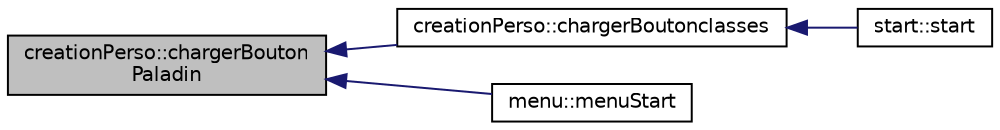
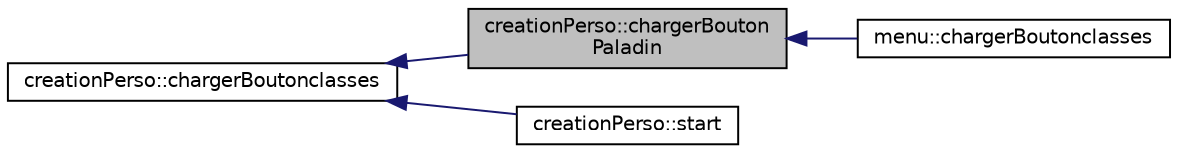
(925, 28) -> (628, 126)
(372, 47) -> (437, 58)
(592, 103) -> (1014, 39)
